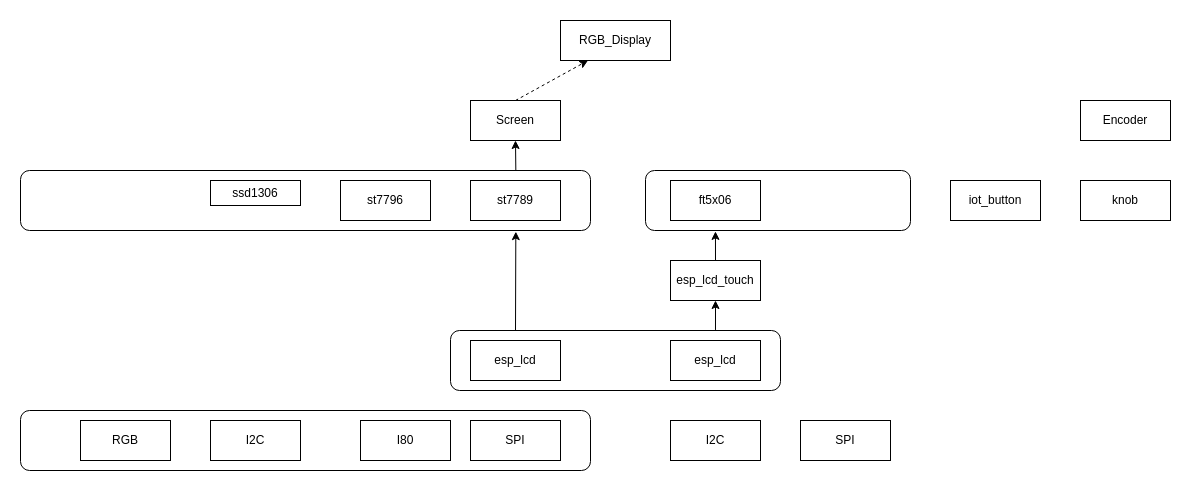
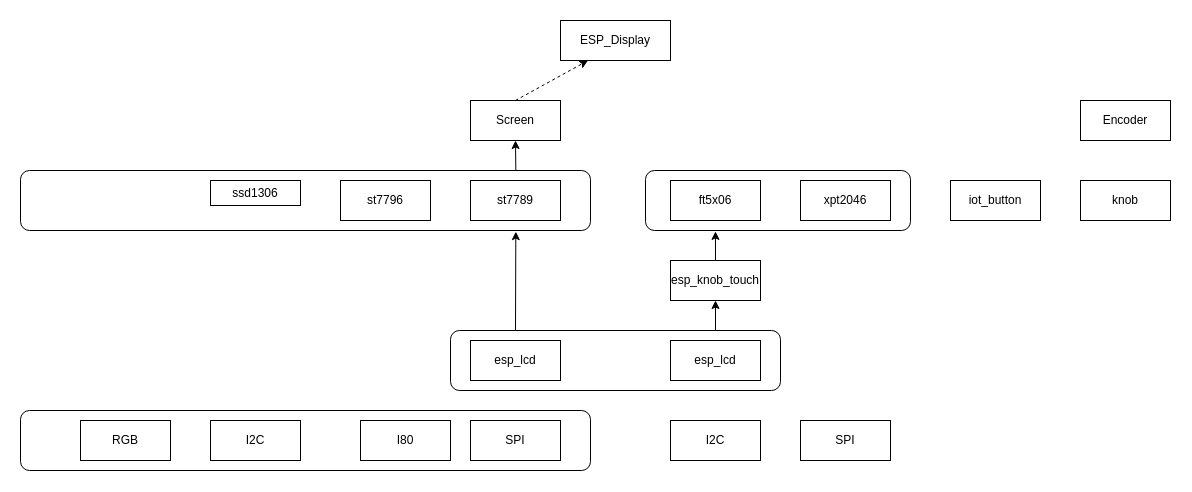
(616, 41) -> (616, 41)
none -> (846, 201)
(716, 281) -> (716, 281)
